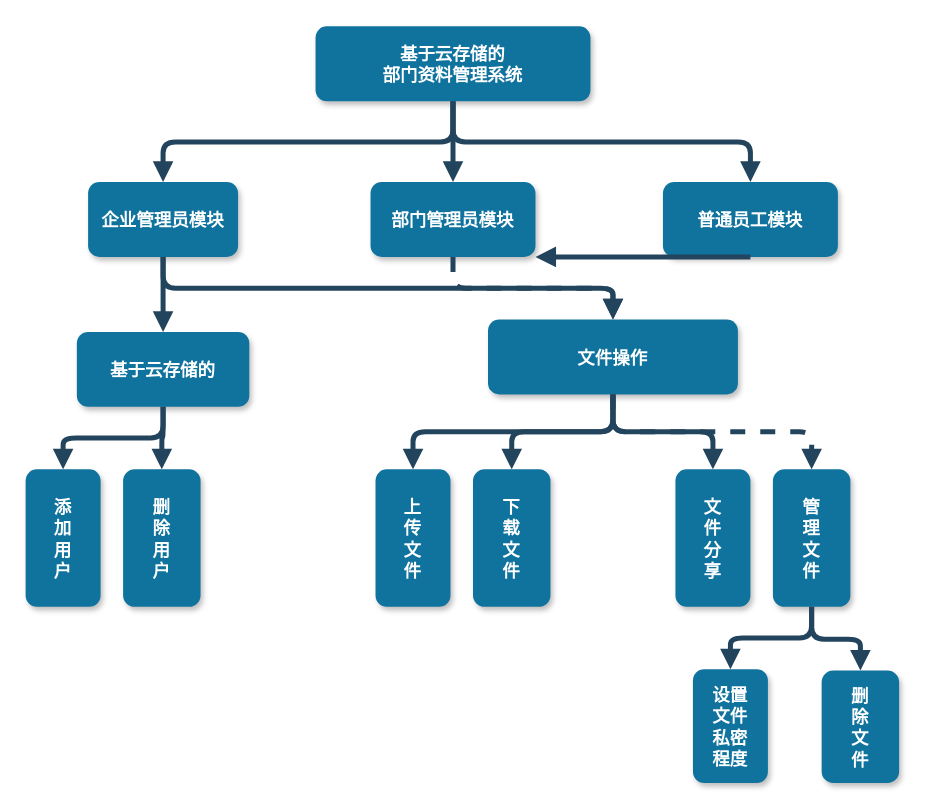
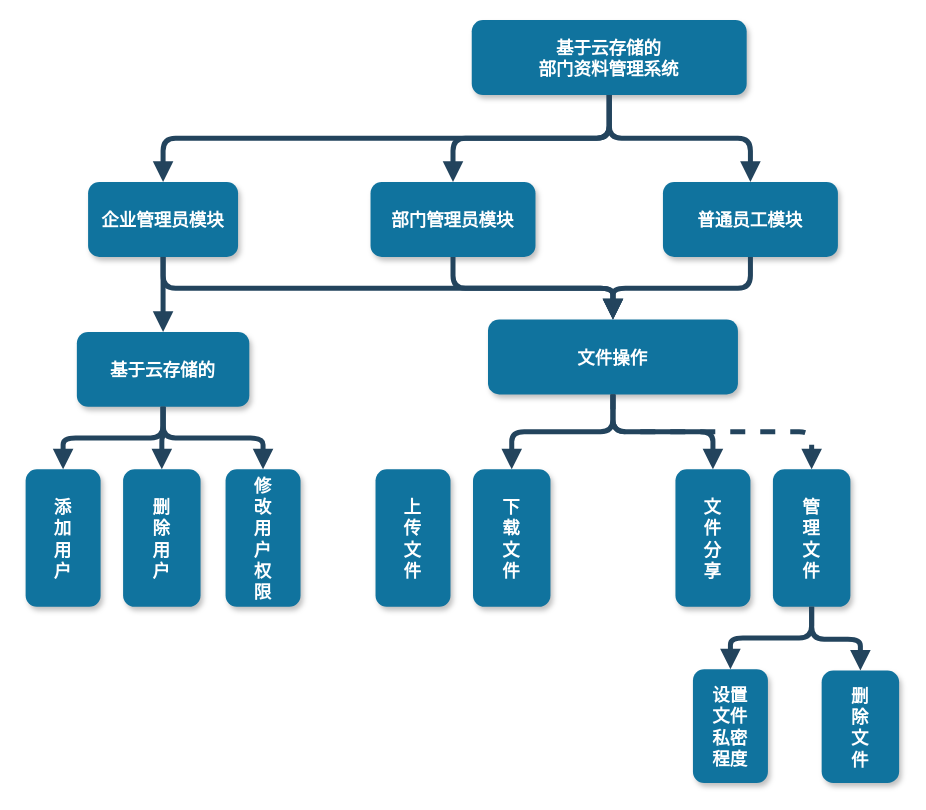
(453, 64) -> (609, 58)
(656, 257) -> (694, 288)
(453, 277) -> (453, 277)
(460, 432) -> none
none -> (218, 438)
none -> (263, 538)
